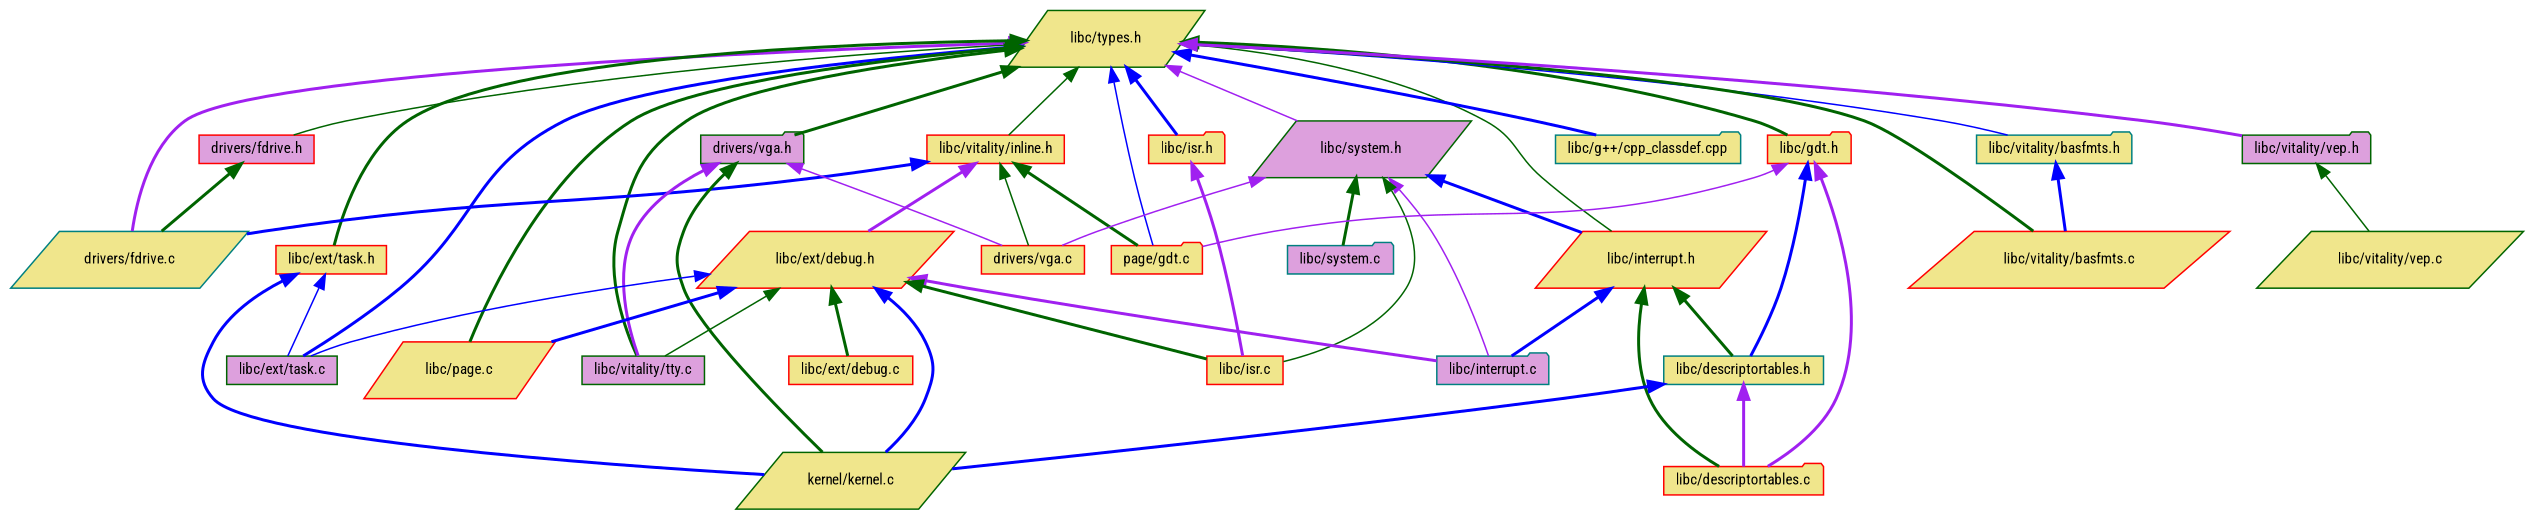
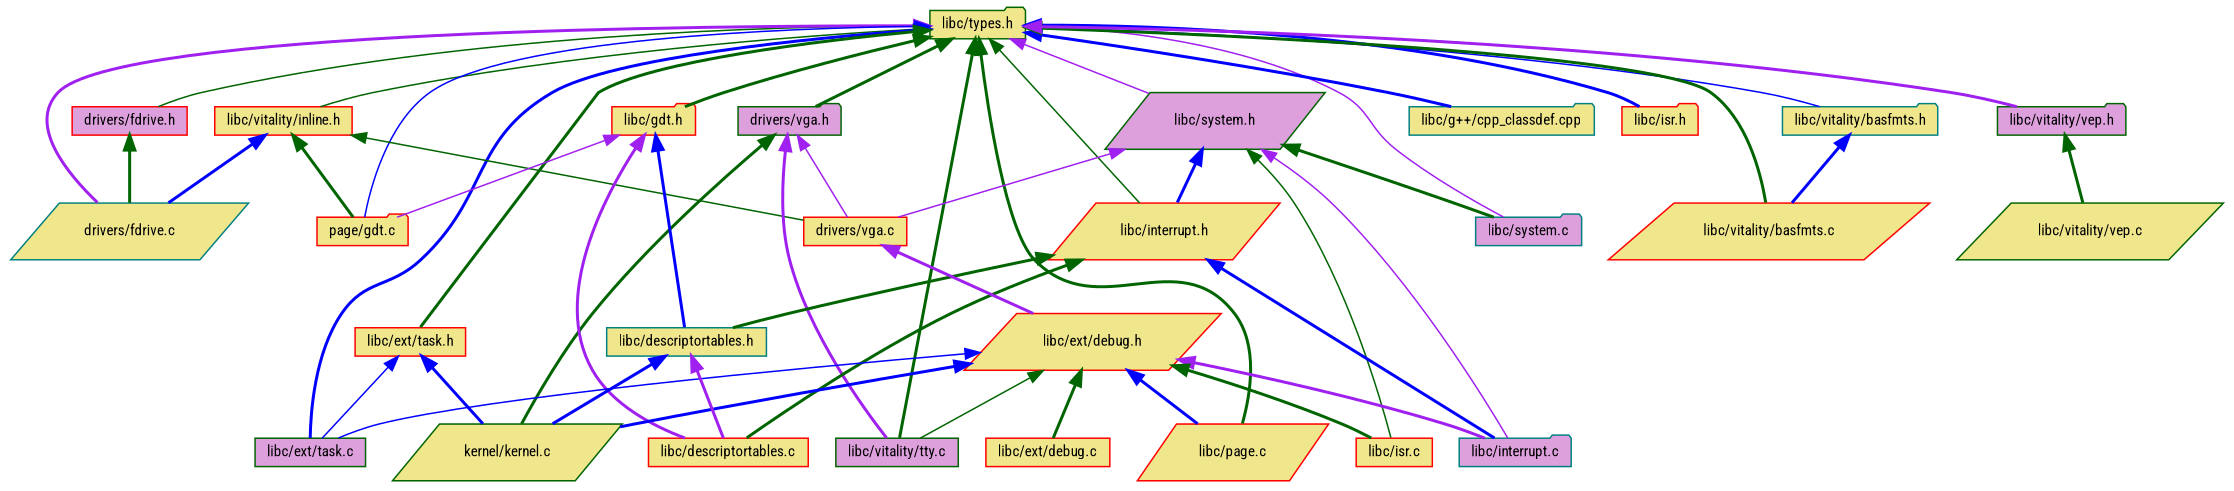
(1106, 39) -> (978, 25)
none -> (1245, 56)
(915, 201) -> (969, 284)
(2347, 203) -> (2076, 176)
(1224, 266) -> none
(1744, 481) -> (728, 452)
